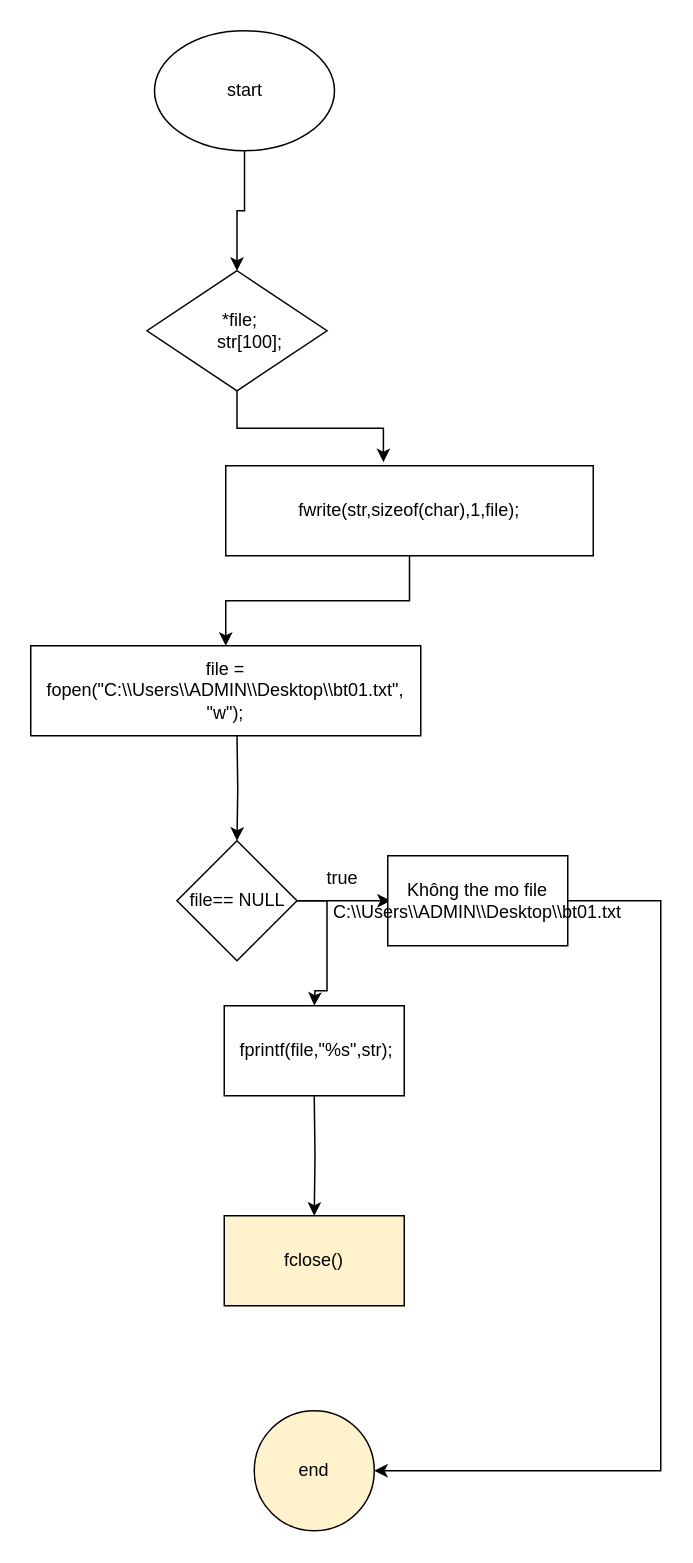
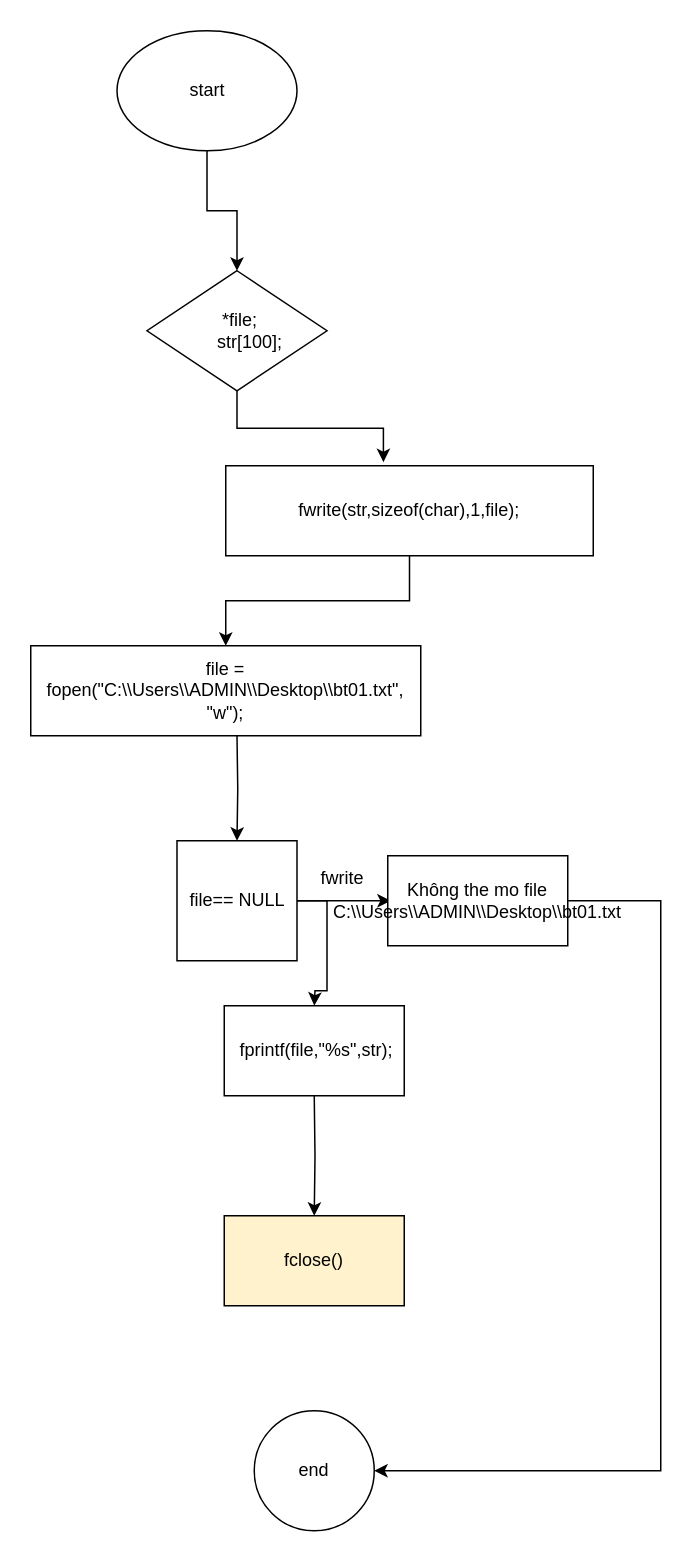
(245, 91) -> (207, 91)
(343, 878) -> (343, 878)
(237, 901) -> (237, 901)
(314, 1471) -> (314, 1471)
